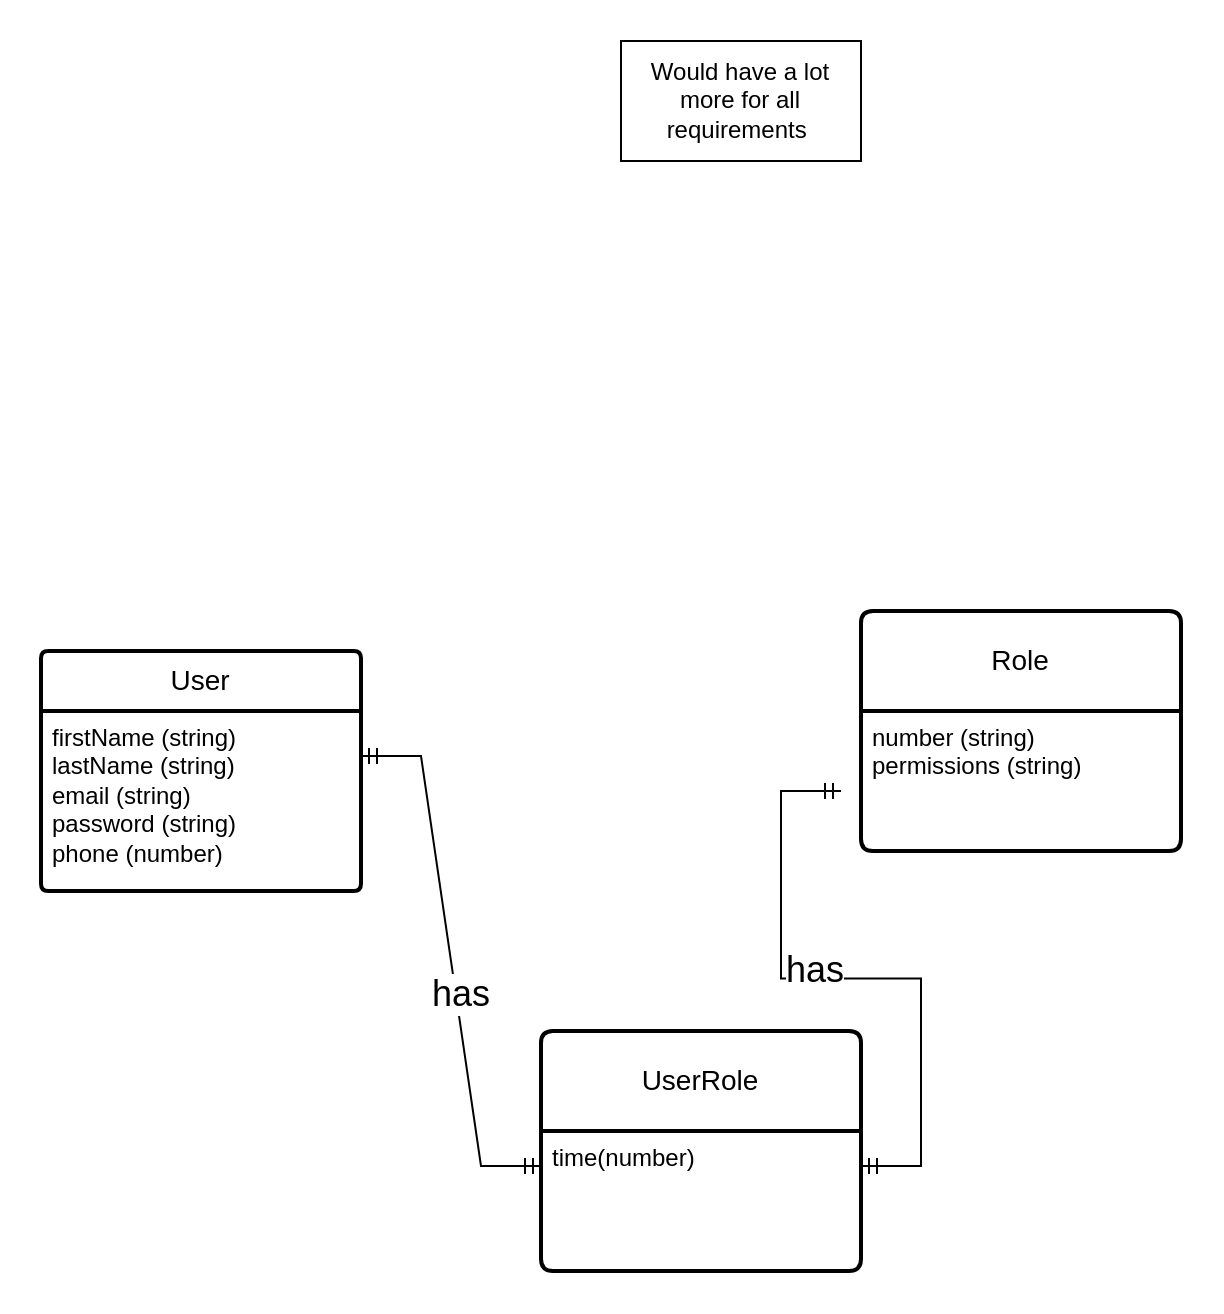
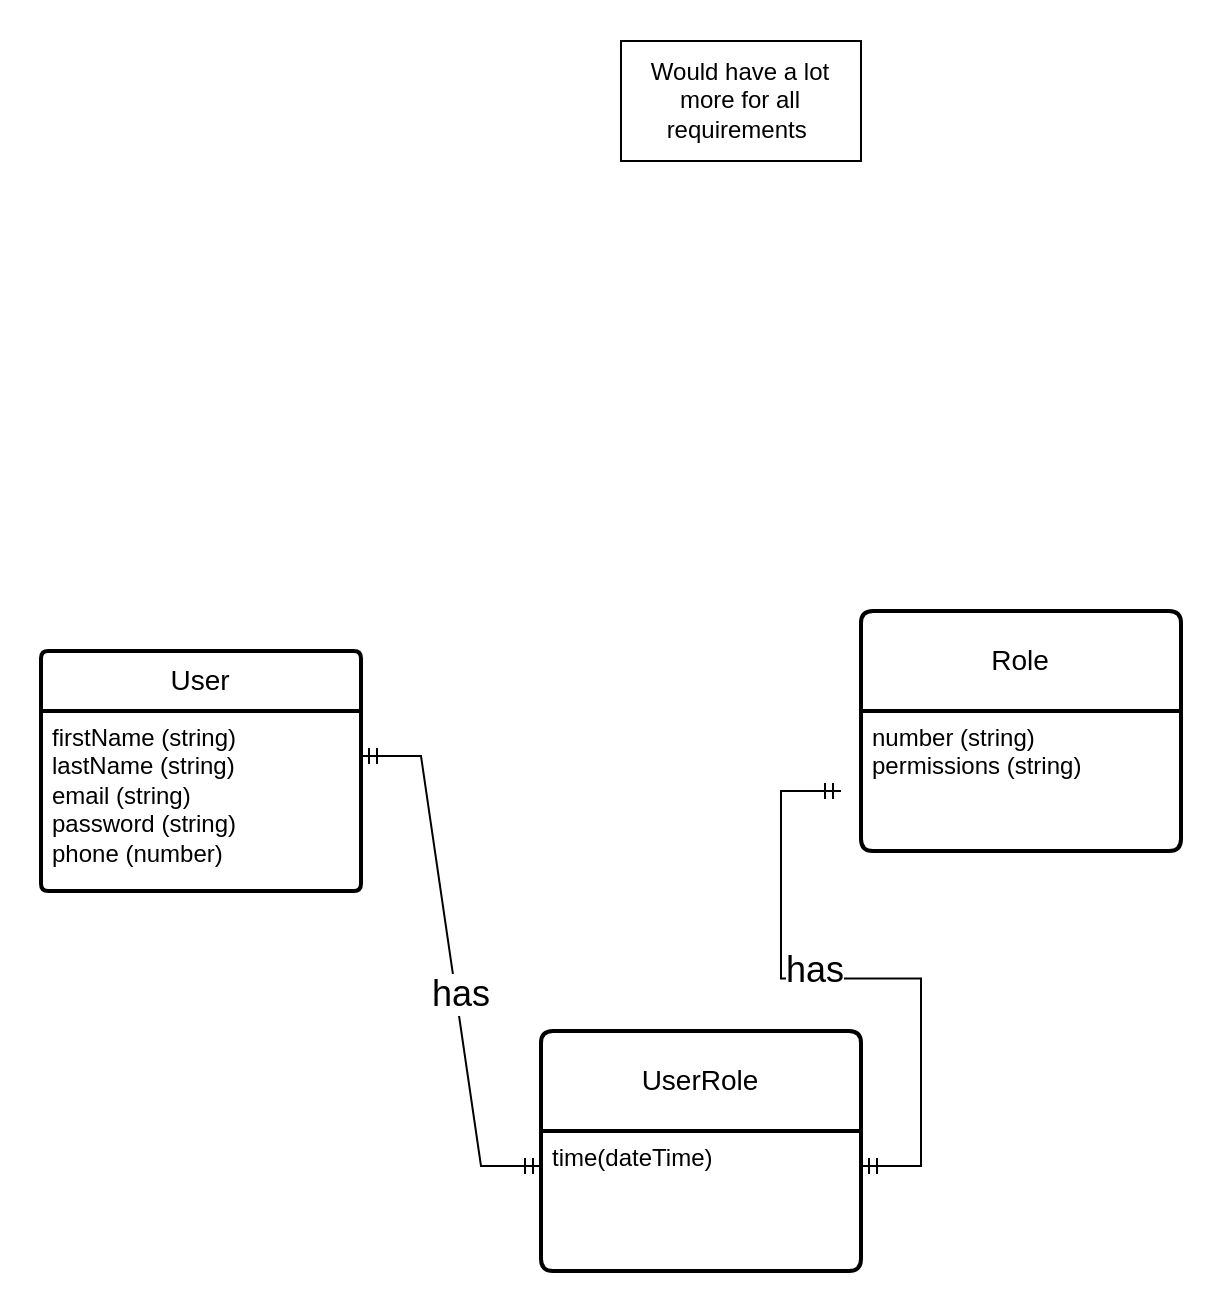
(631, 1159) -> (641, 1159)
